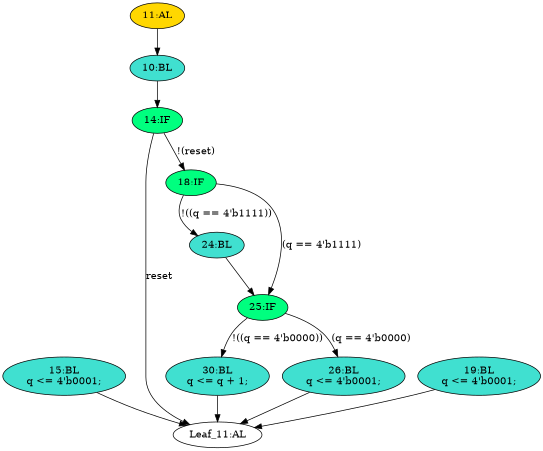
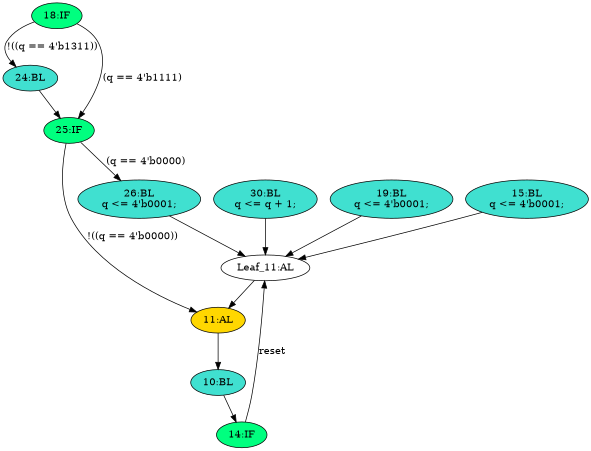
(172, 148) -> none
(227, 214) -> (52, 47)
none -> (244, 292)
(233, 332) -> (94, 249)
